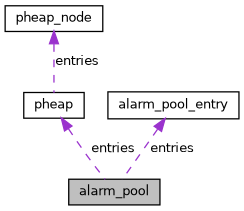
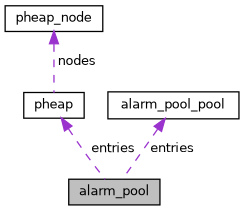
(75, 62) -> (75, 62)
(173, 105) -> (173, 105)
